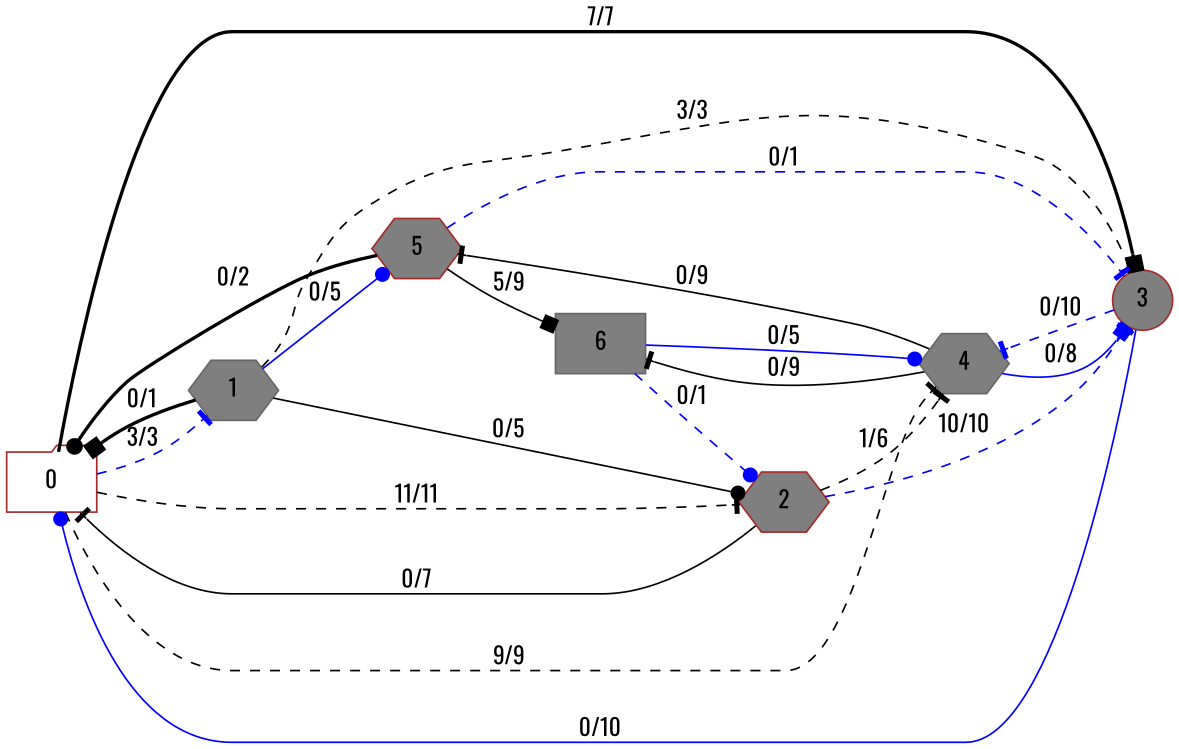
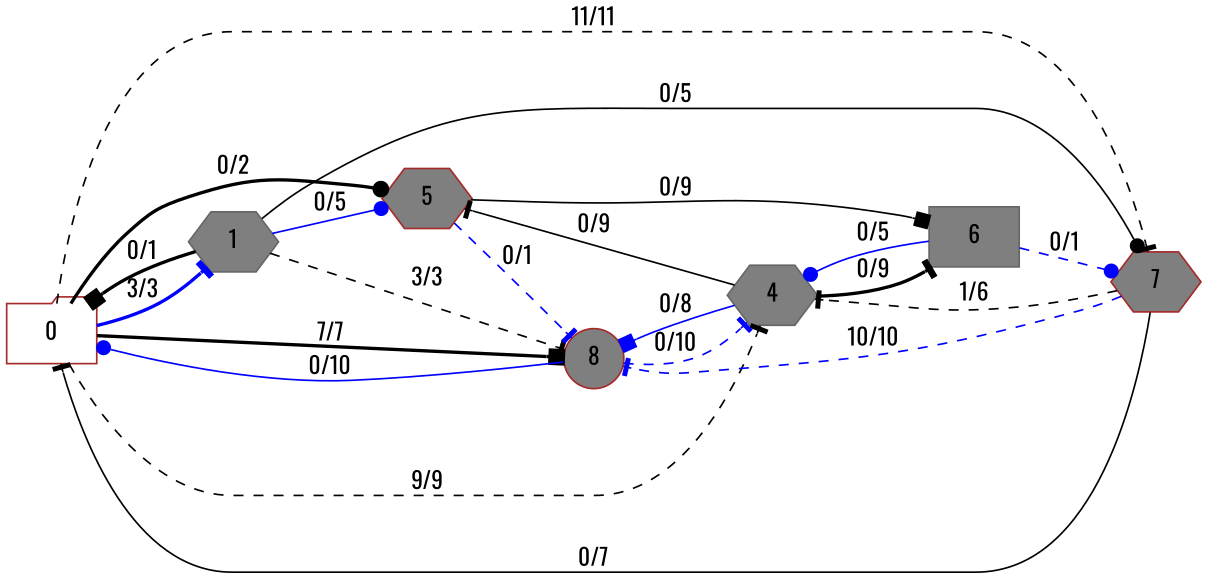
(509, 284) -> (676, 189)
(1143, 300) -> (594, 359)
(213, 326) -> (201, 193)
(788, 385) -> (872, 290)
(153, 455) -> (153, 307)
(784, 502) -> (1156, 282)
